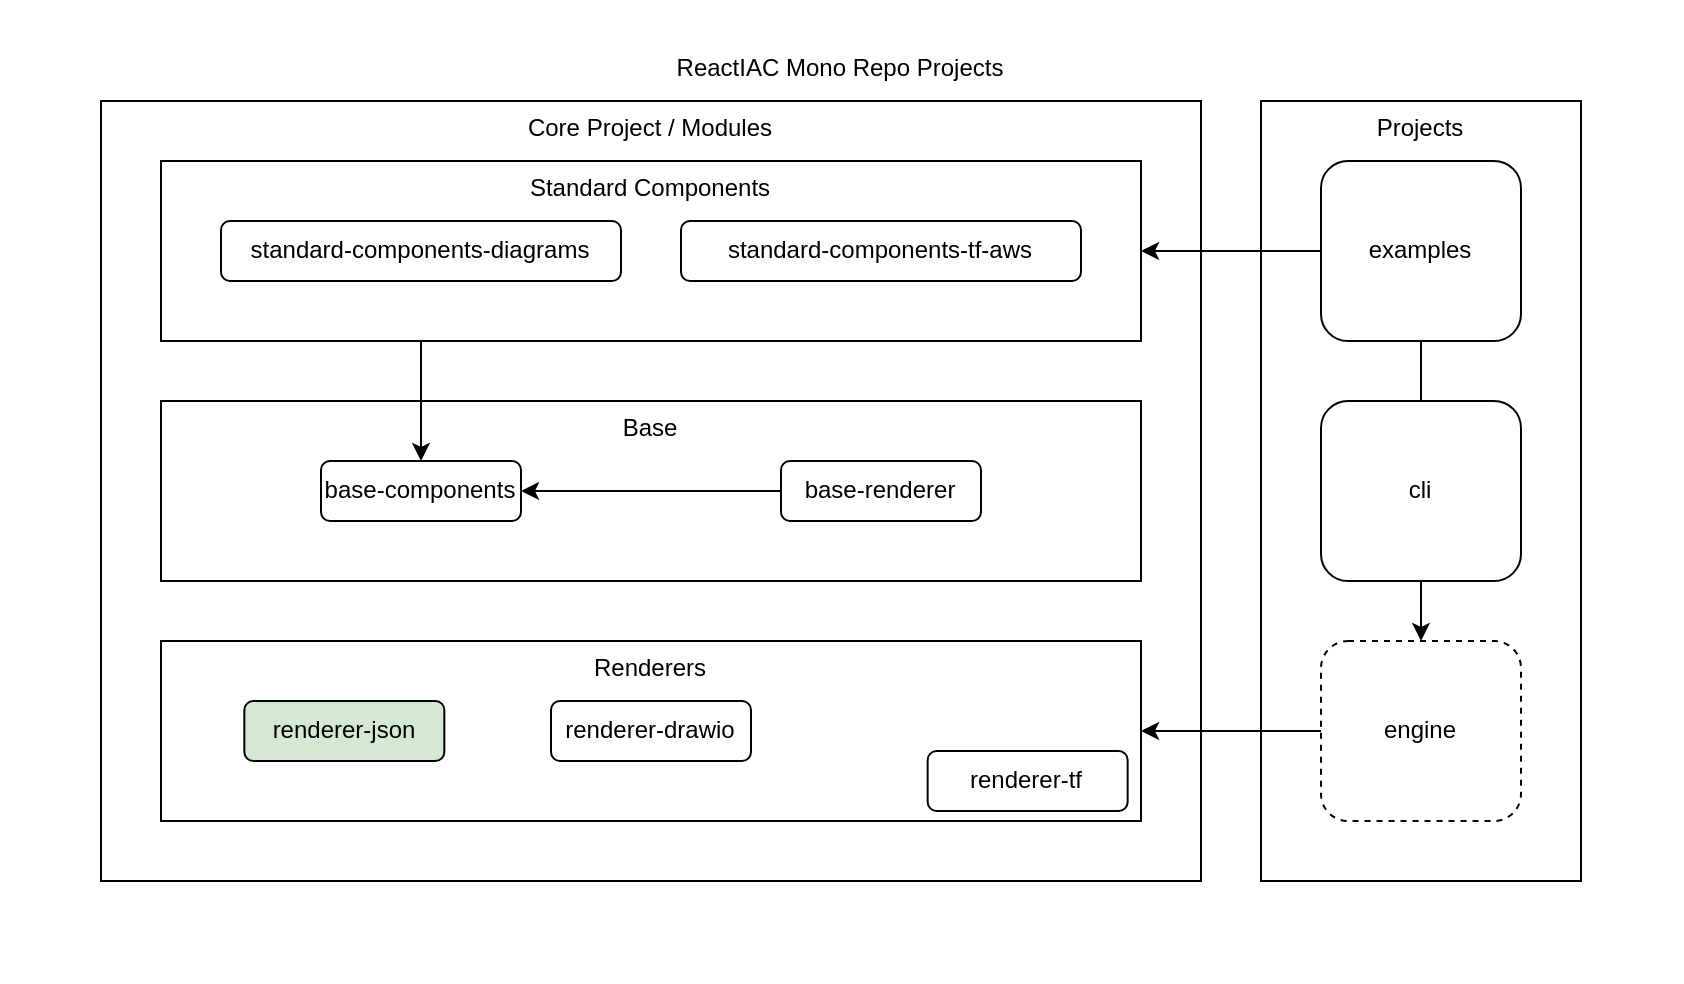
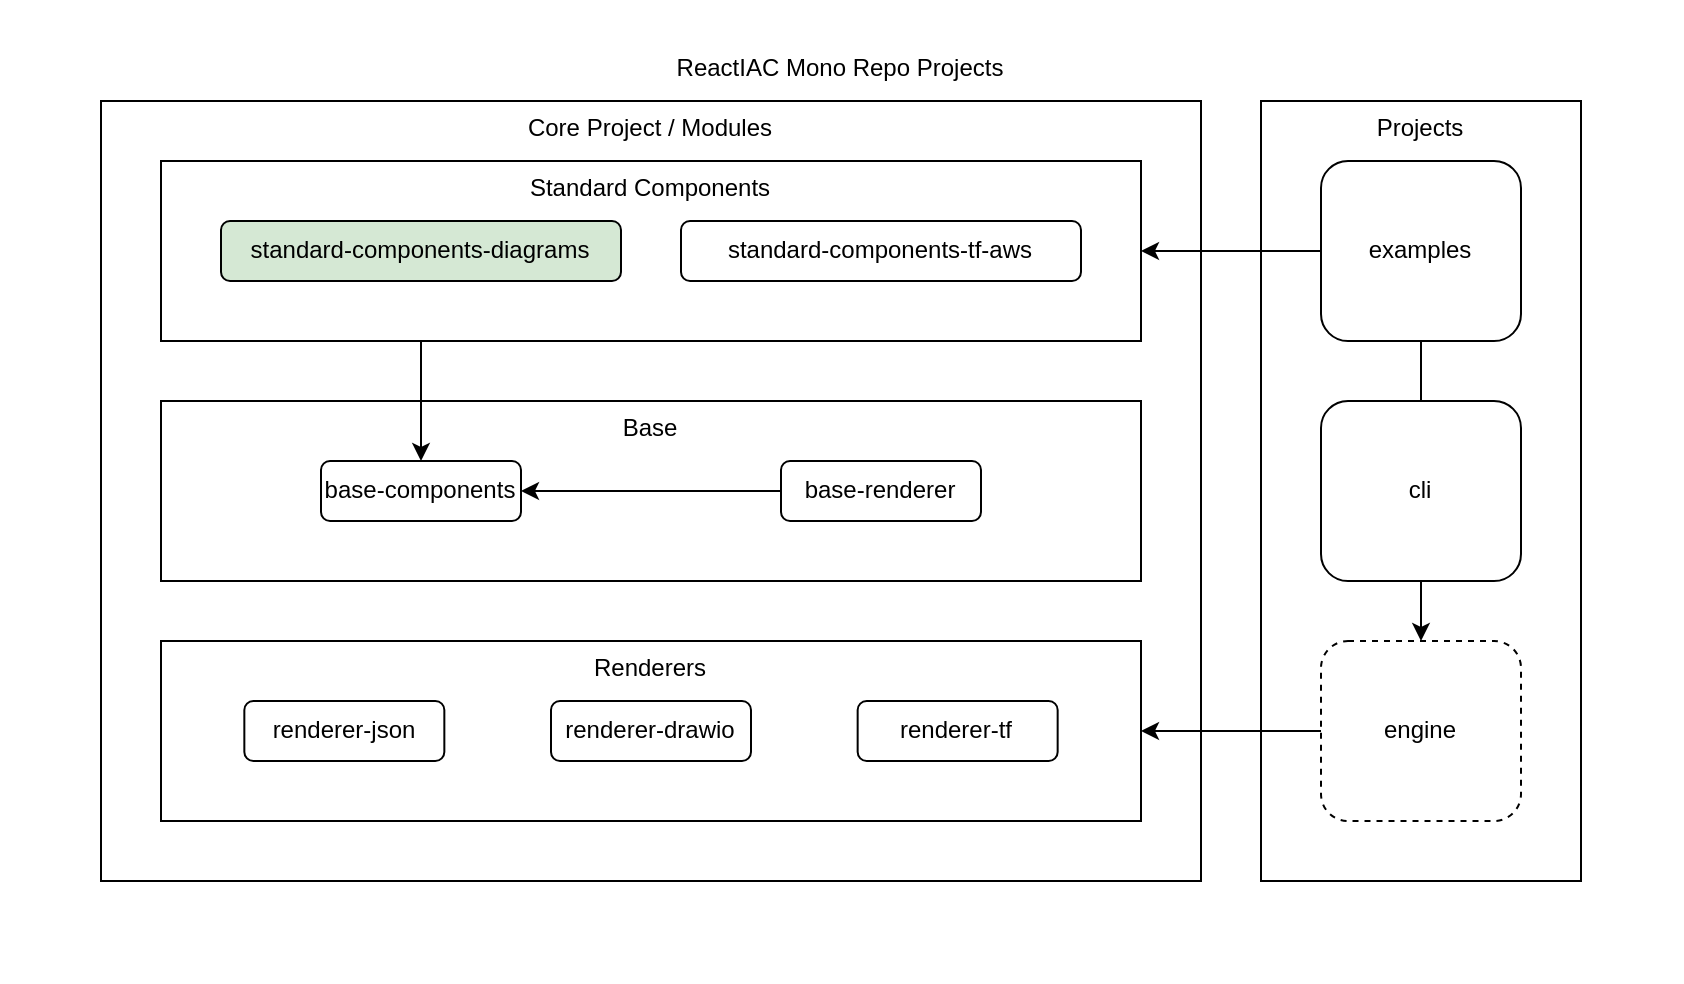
(421, 251) -> (421, 251)
(344, 731) -> (344, 731)
(1028, 781) -> (958, 731)
